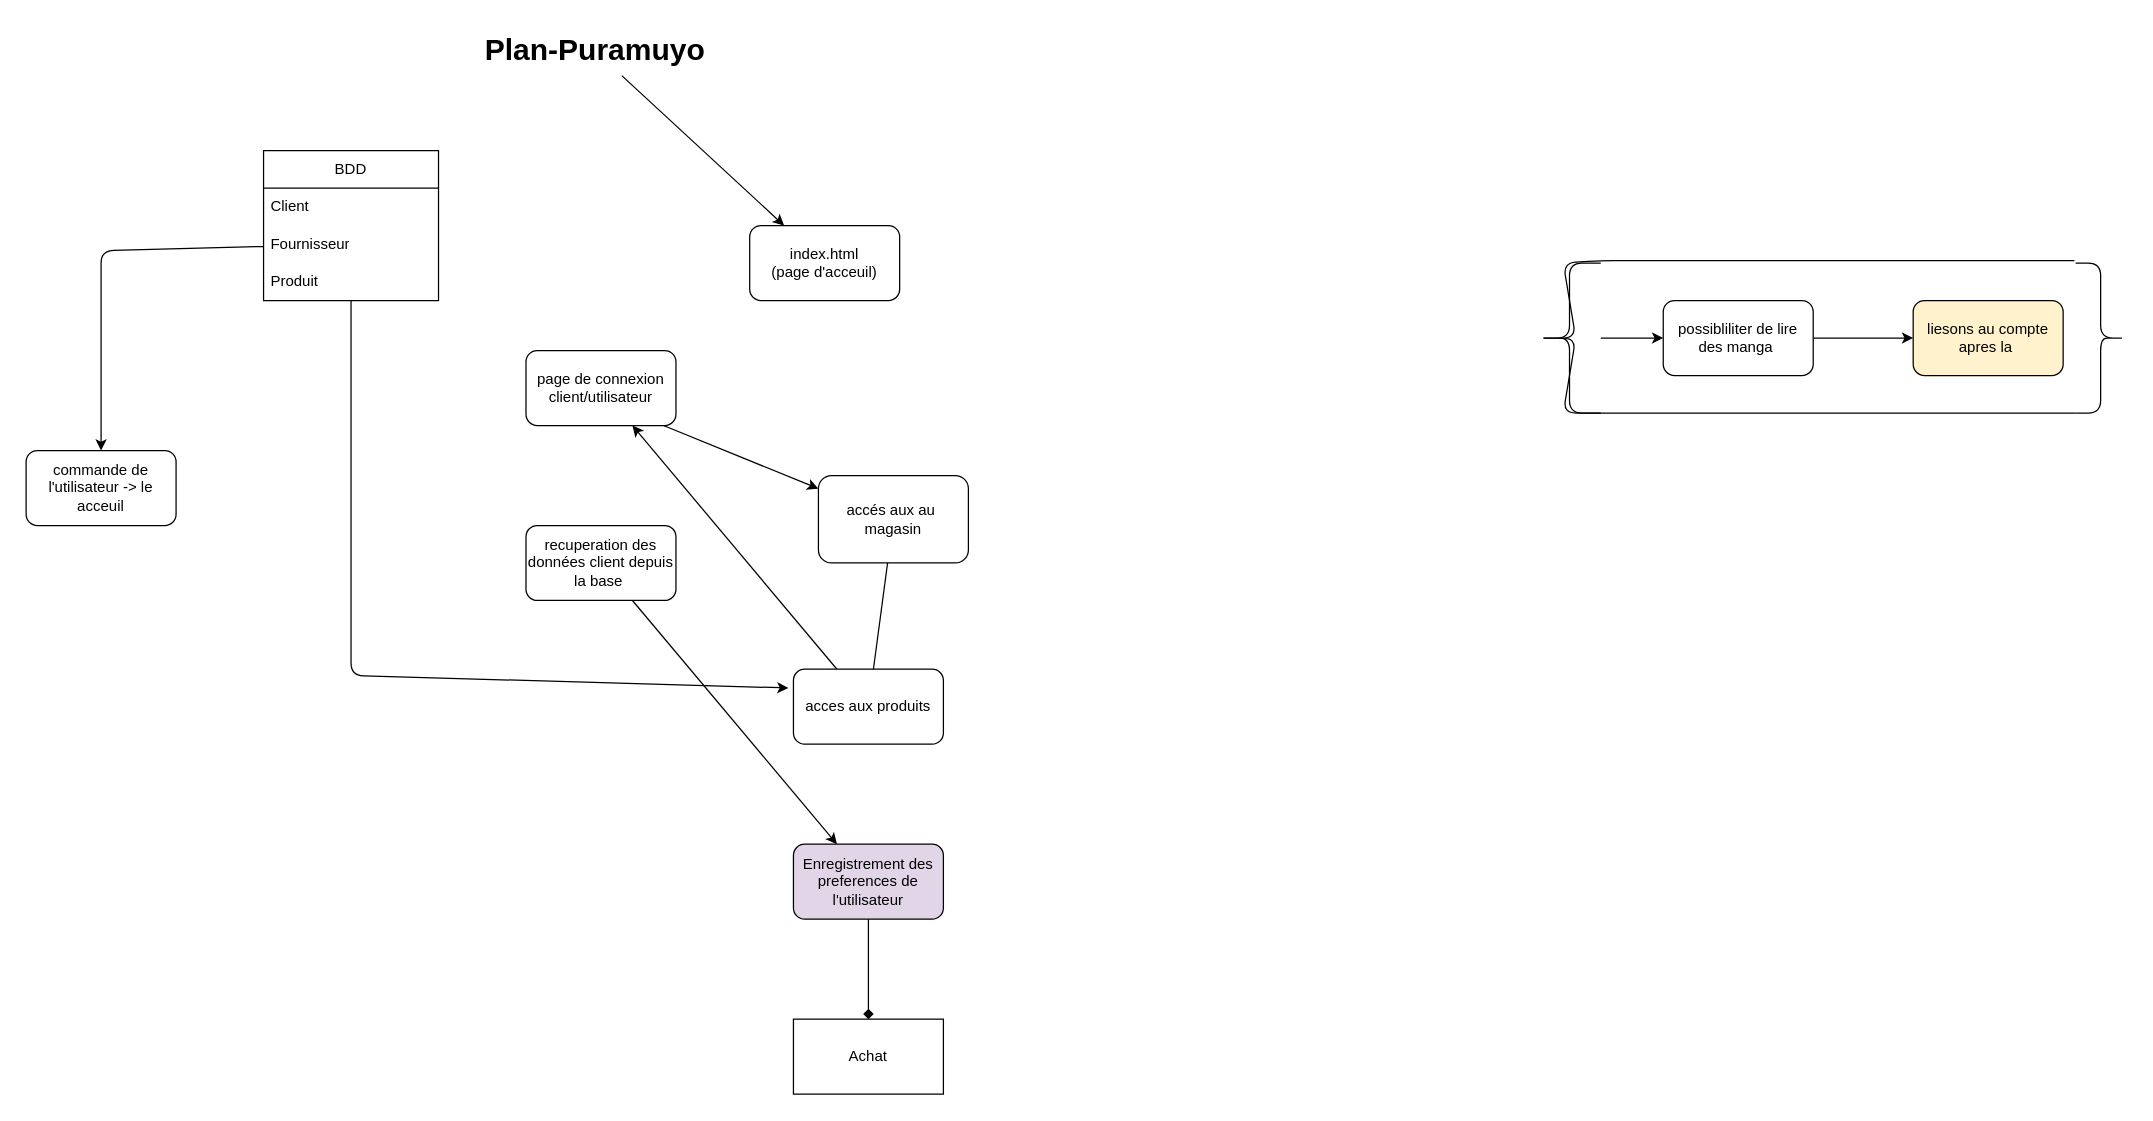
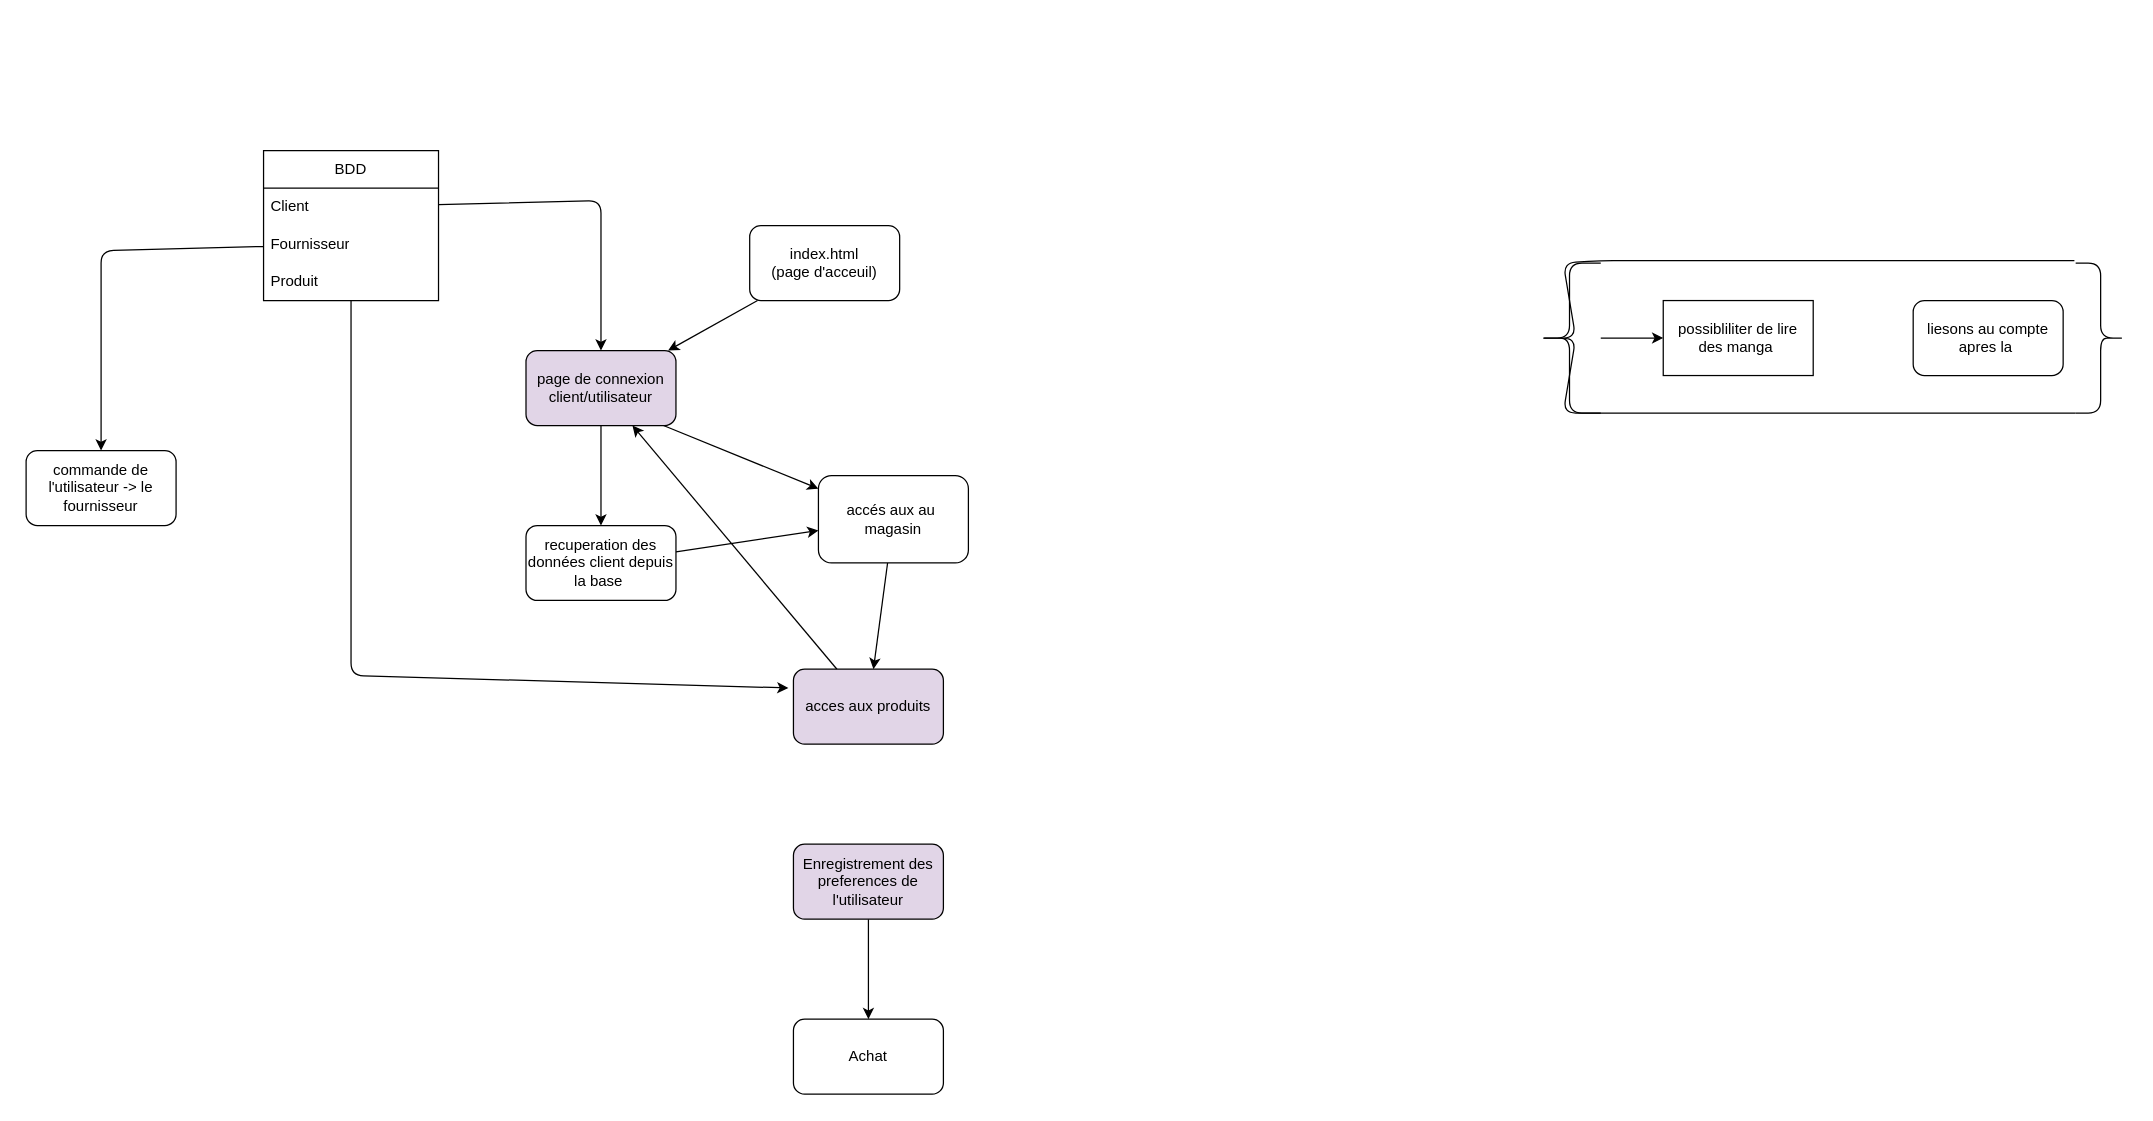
(594, 51) -> none
(699, 148) -> none
none -> (585, 201)
none -> (716, 324)
(1738, 338) -> (1738, 338)
(1859, 338) -> none
(1988, 338) -> (1988, 338)
(601, 388) -> (601, 388)
none -> (601, 472)
(101, 488) -> (101, 488)
(874, 663) -> (874, 660)
(868, 707) -> (868, 707)
(732, 719) -> (743, 542)
(868, 1008) -> (868, 1009)
(868, 1057) -> (868, 1057)
